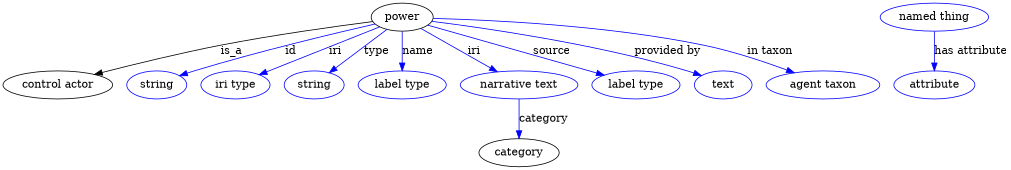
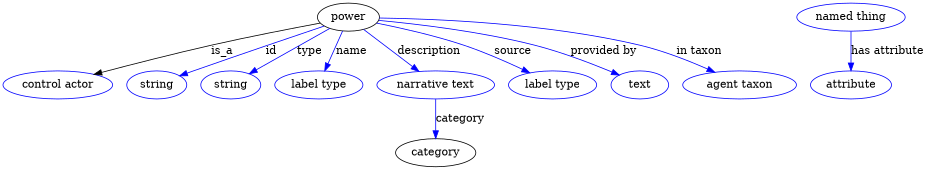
(474, 51) -> (429, 51)
(58, 85) -> (58, 85)
(235, 85) -> none
